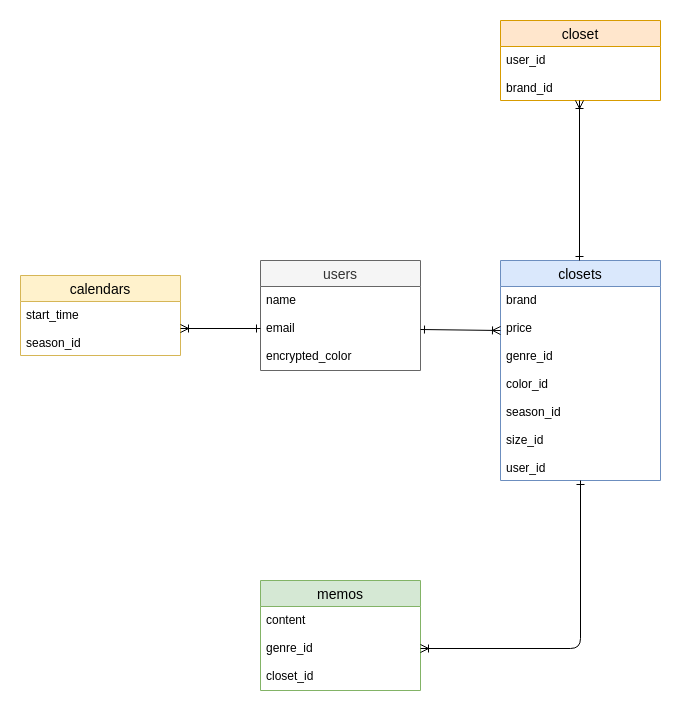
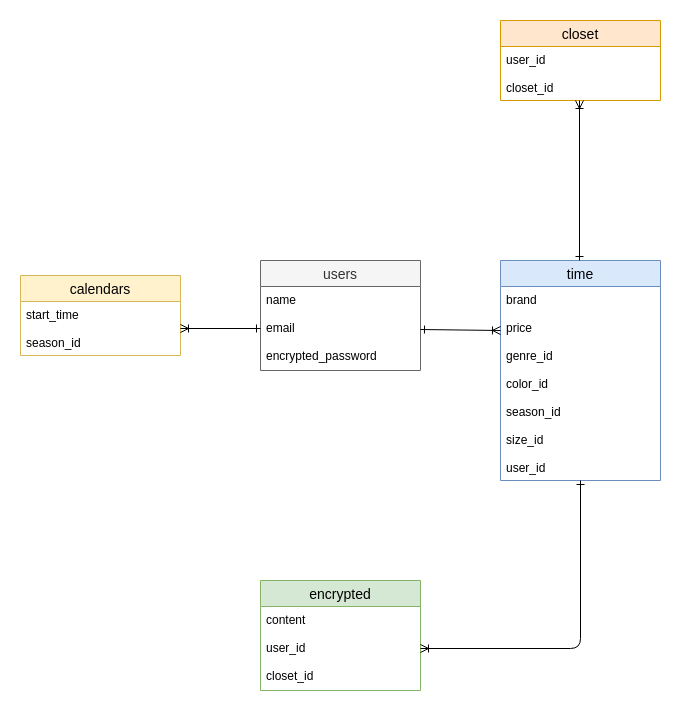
(528, 60) -> (528, 60)
(580, 274) -> (580, 274)
(279, 300) -> (279, 300)
(340, 594) -> (340, 594)
(290, 620) -> (290, 620)
